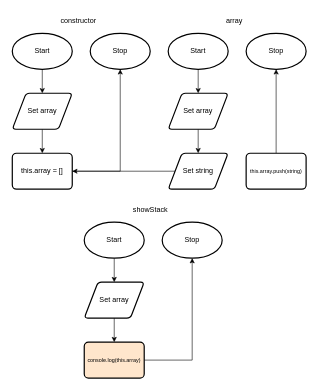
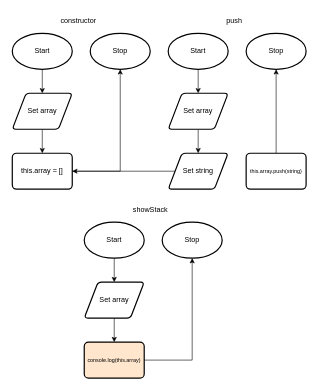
(235, 21) -> (235, 21)
